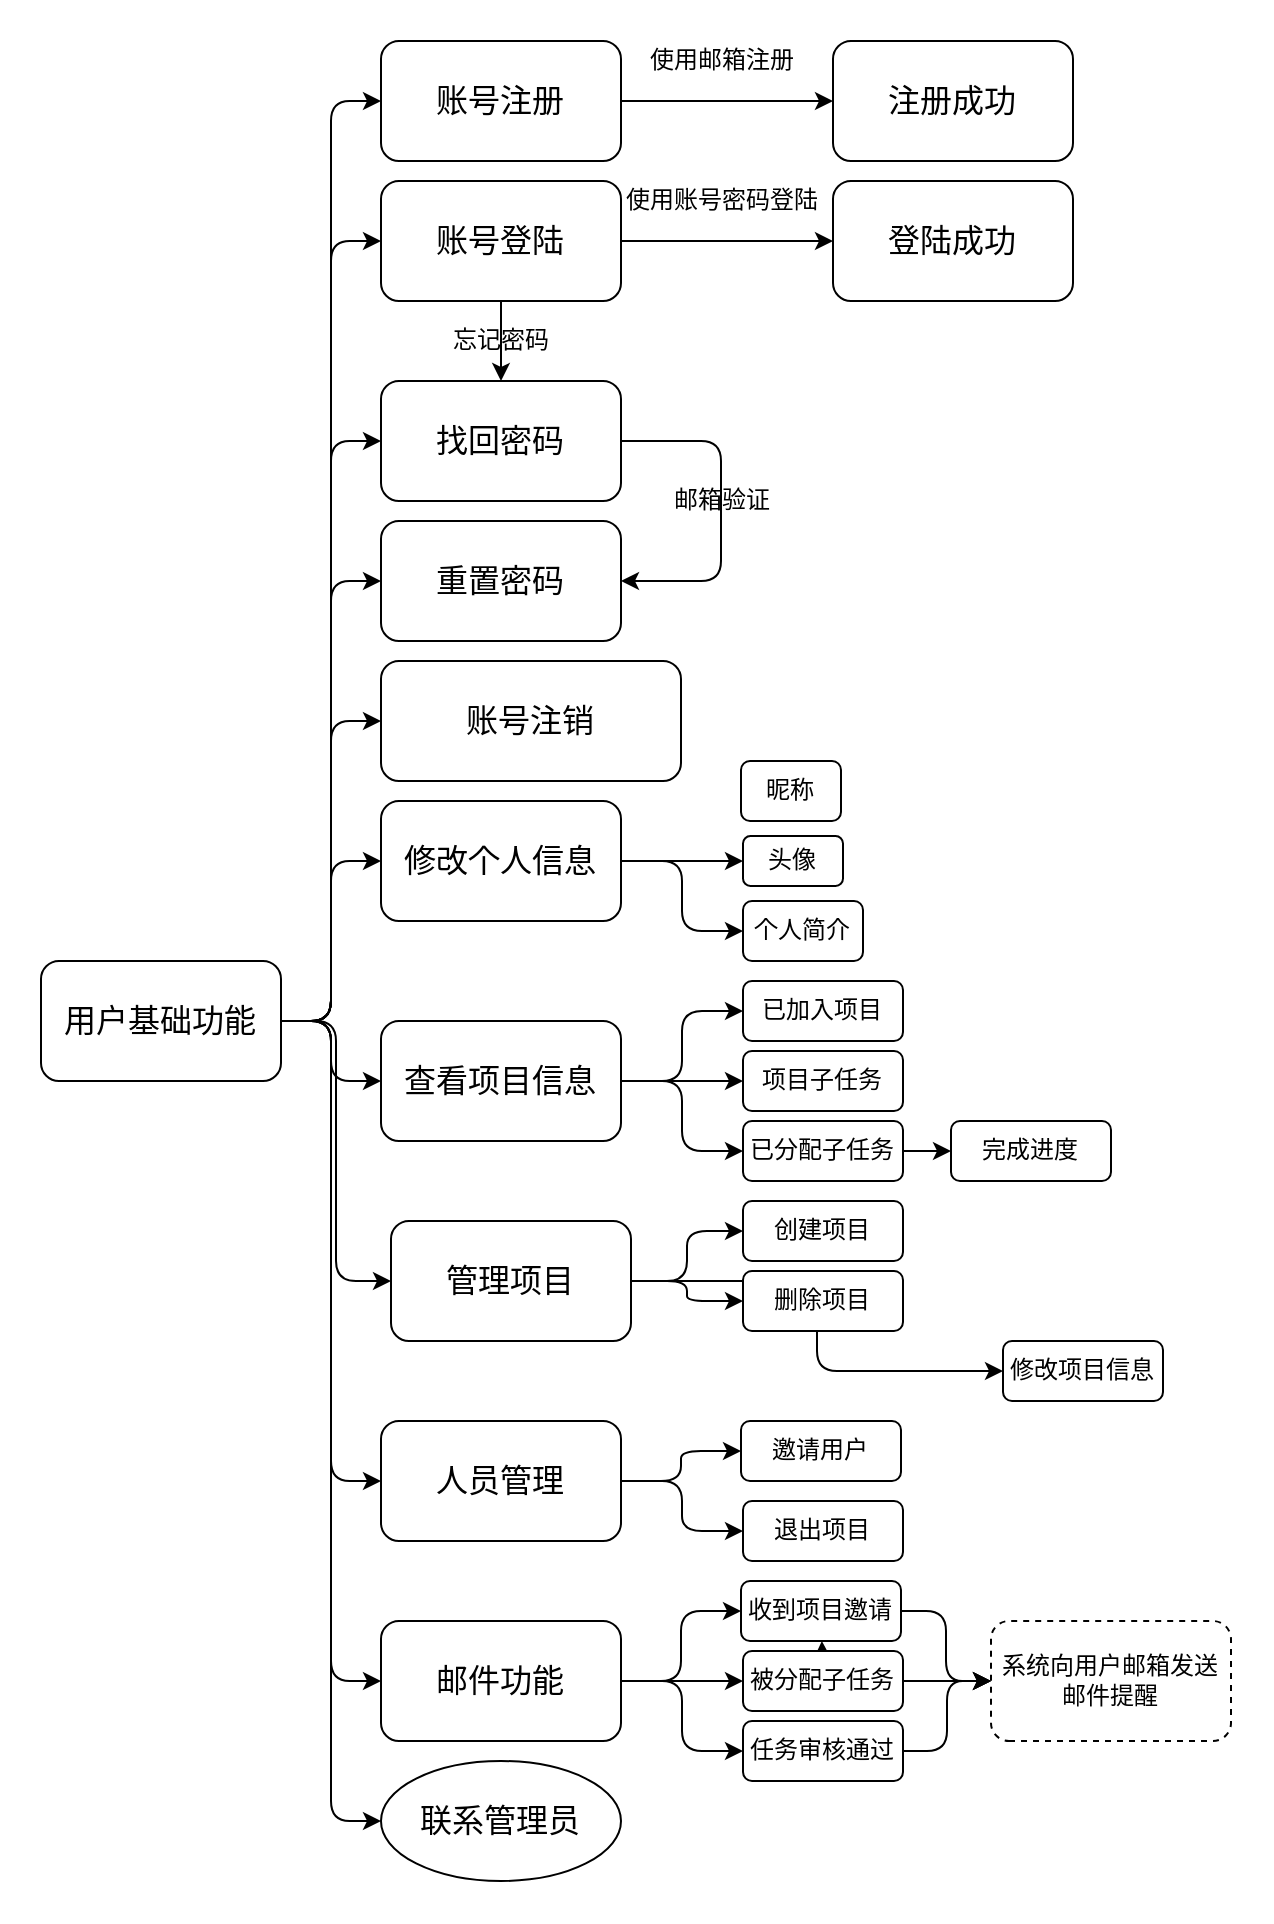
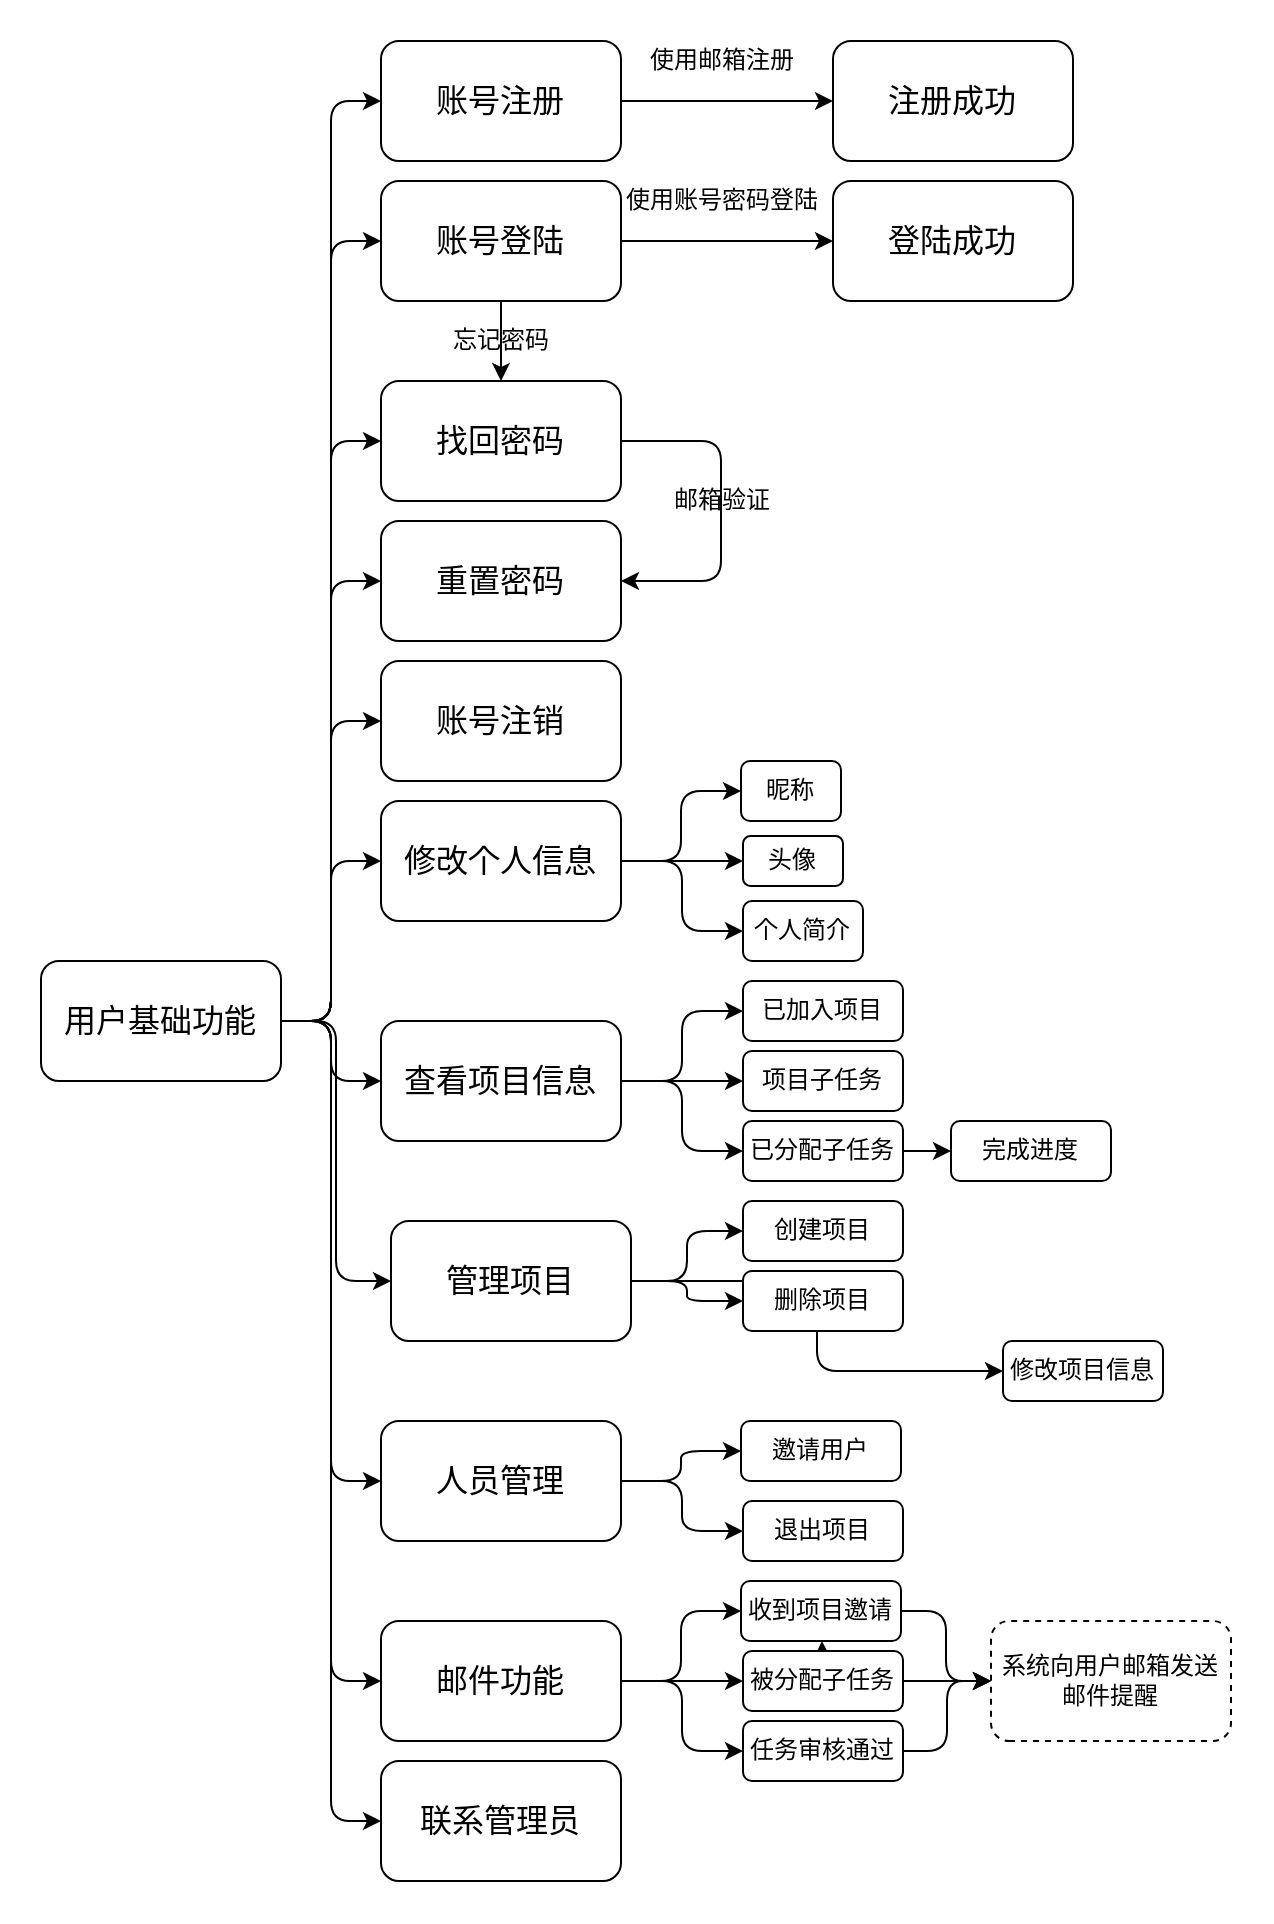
(531, 721) -> (501, 721)
none -> (681, 807)
(501, 1821) -> (501, 1821)
